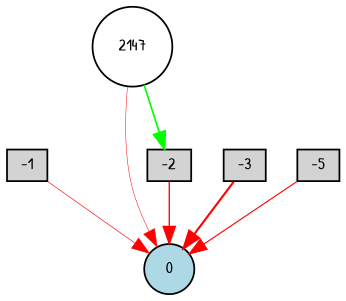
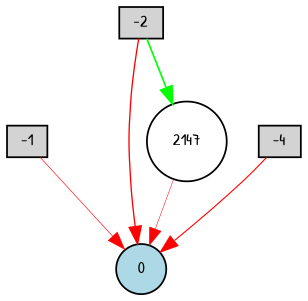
(152, 109) -> (156, 63)
(245, 165) -> none
(318, 165) -> (280, 141)
